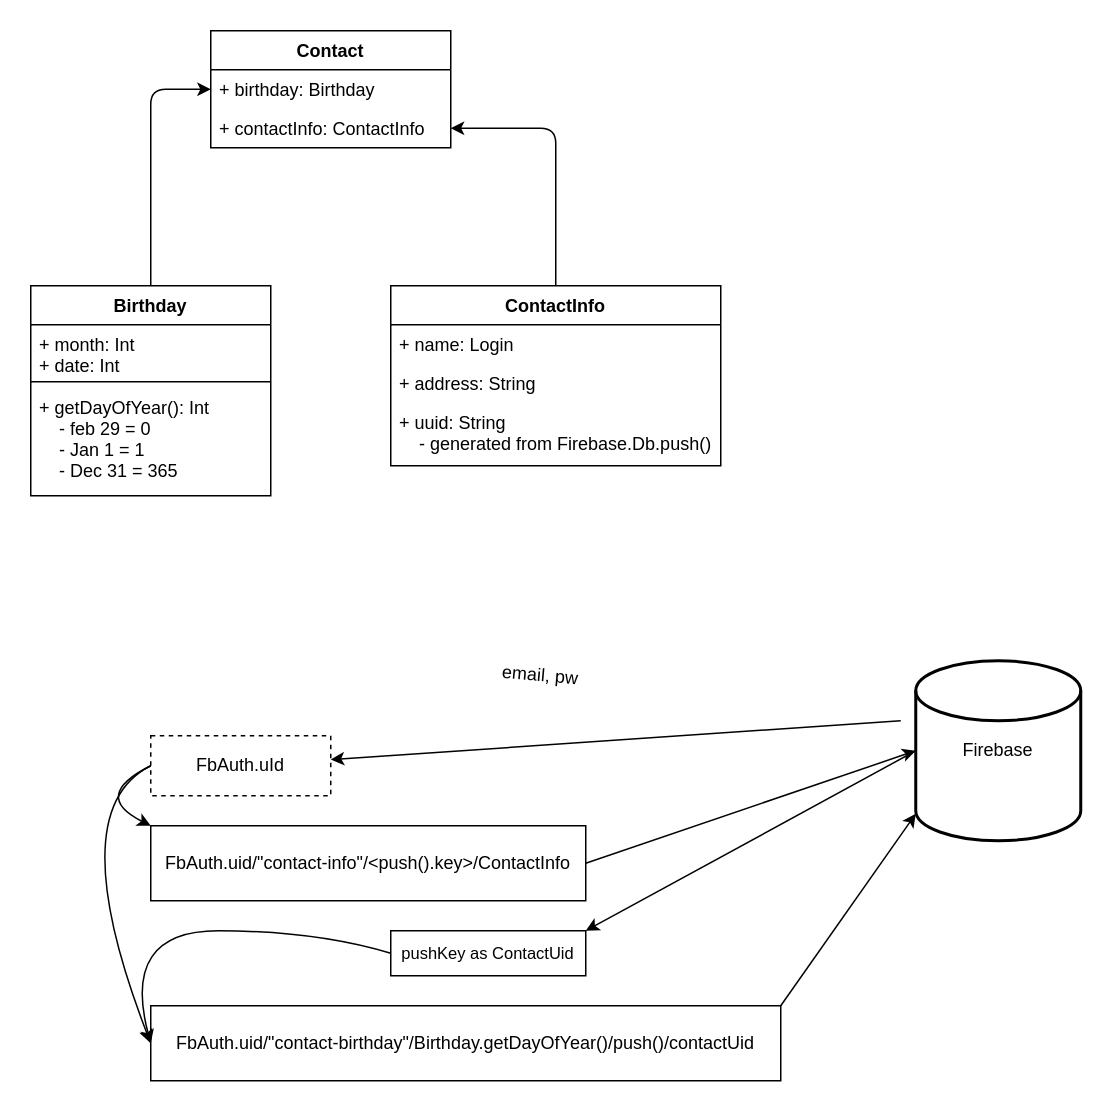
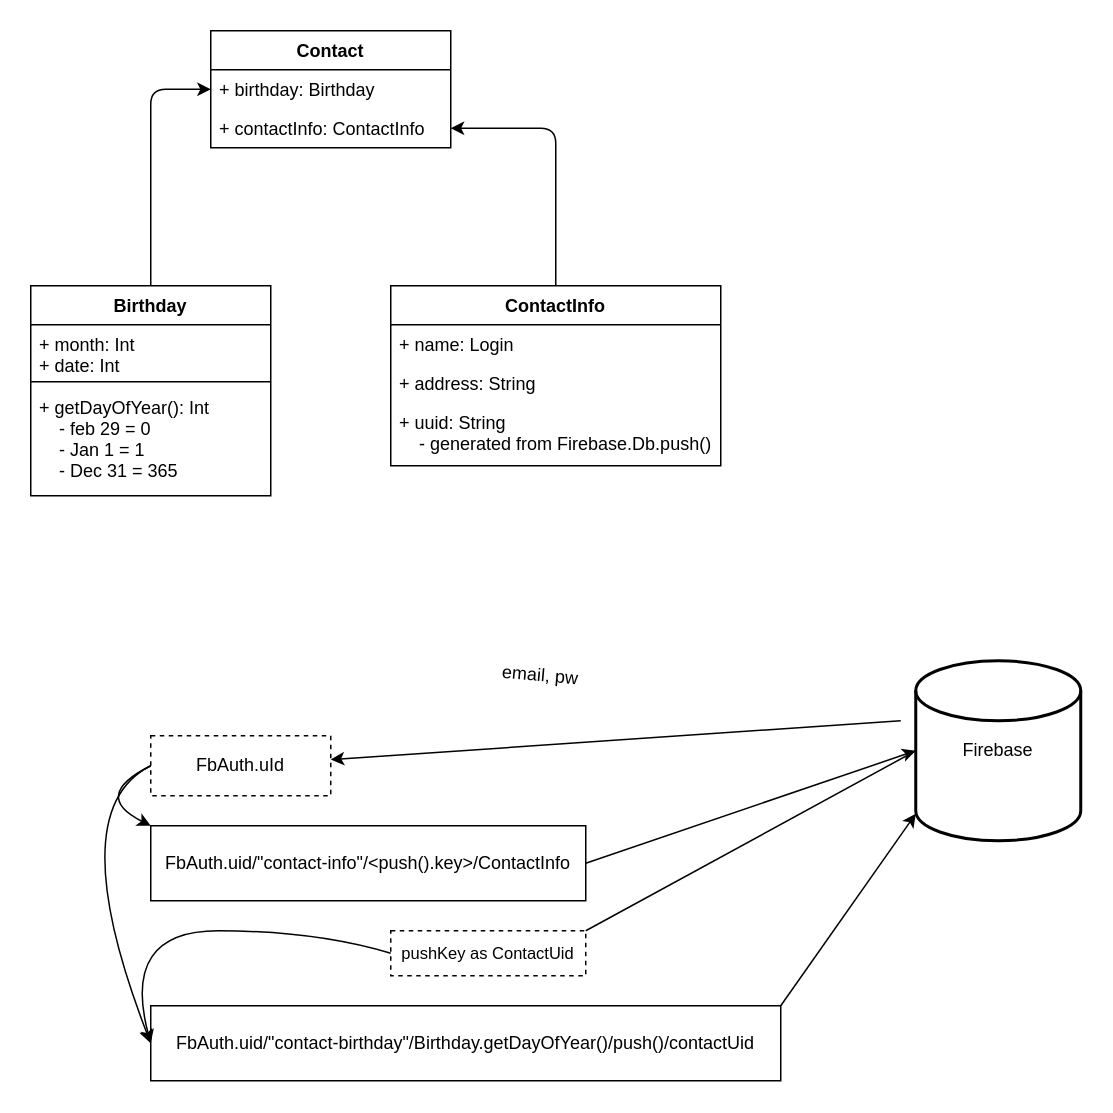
(596, 925) -> (592, 927)
(488, 953) -> (488, 953)
